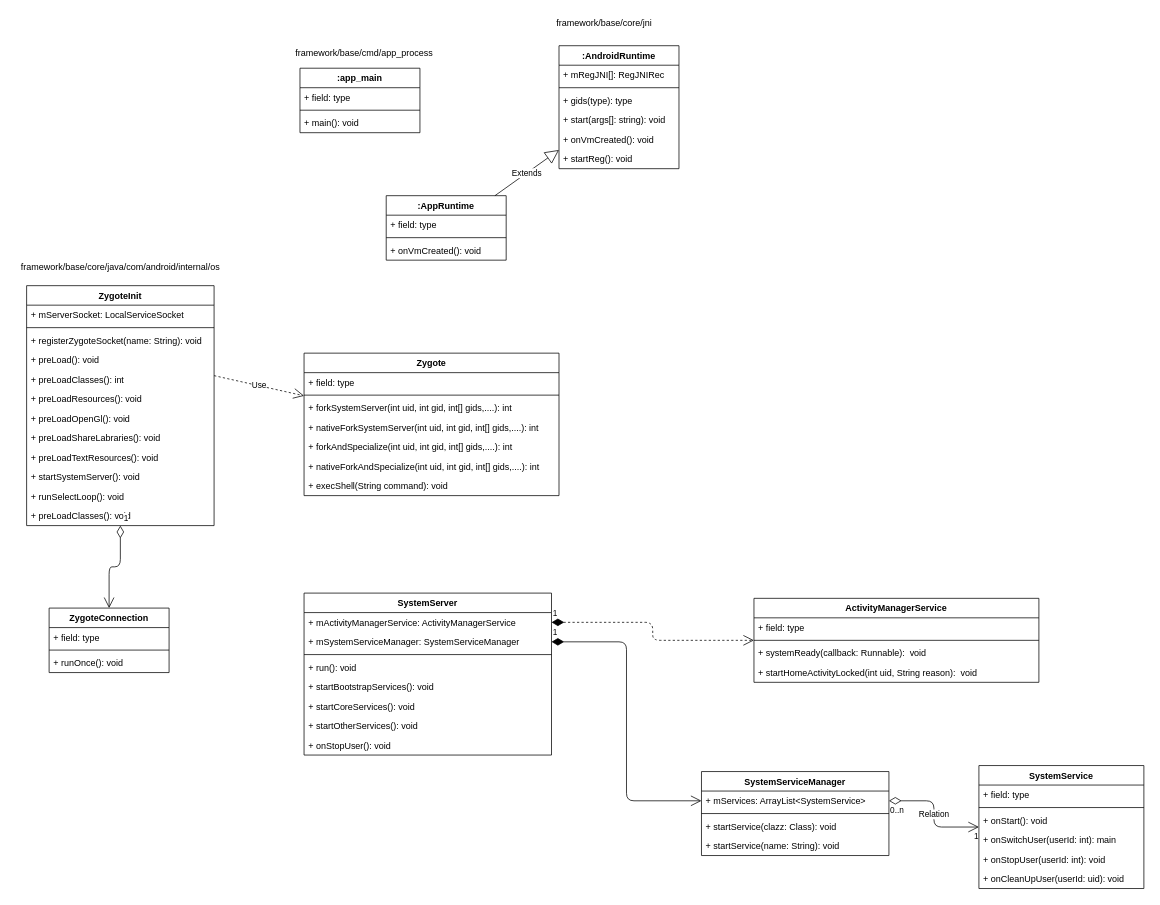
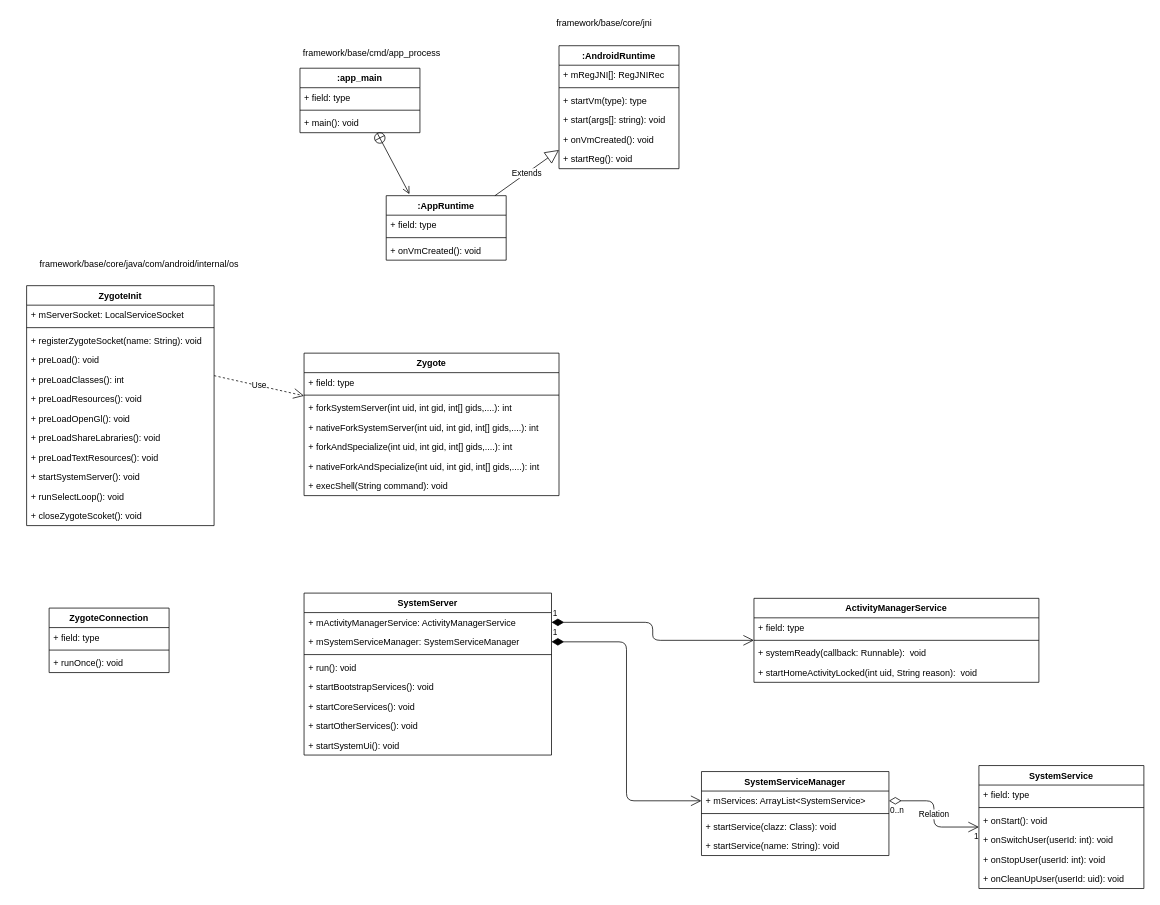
(364, 53) -> (372, 53)
(604, 101) -> (613, 101)
none -> (396, 167)
(120, 267) -> (139, 264)
(85, 516) -> (93, 516)
(110, 568) -> none
(653, 637) -> (653, 637)
(354, 746) -> (360, 746)
(1057, 840) -> (1057, 840)
